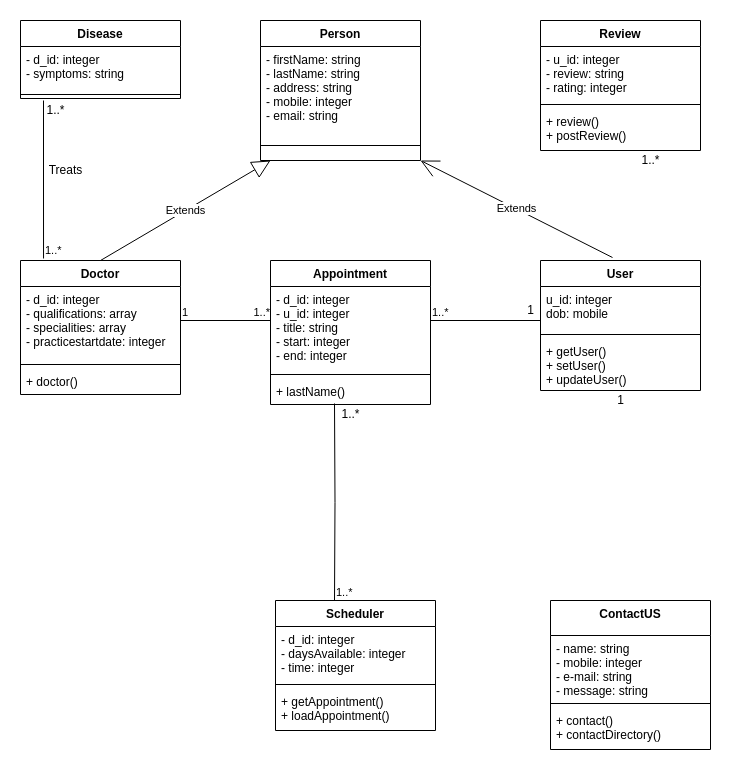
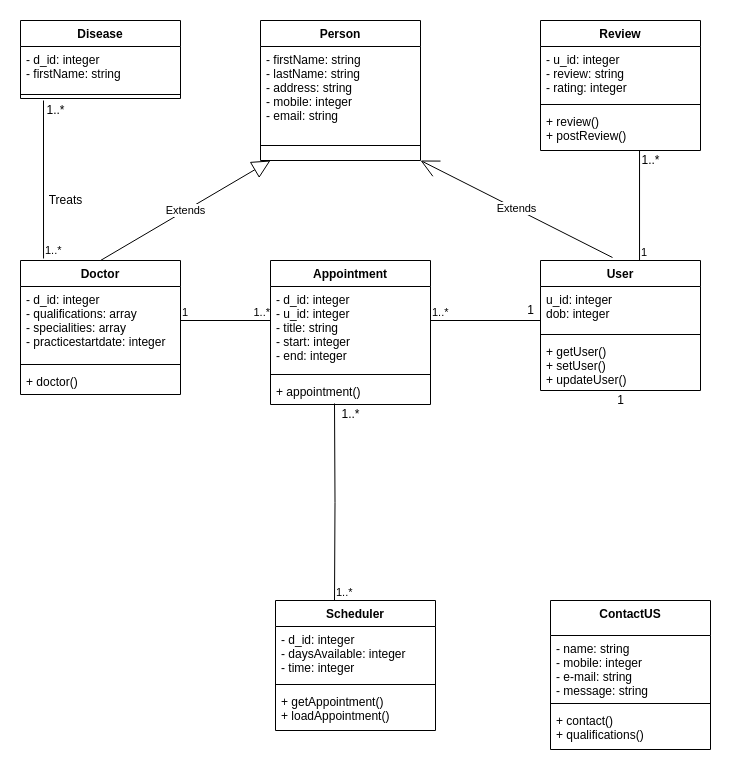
(69, 60) -> (69, 60)
(66, 171) -> (66, 201)
none -> (640, 207)
(583, 300) -> (583, 300)
(313, 392) -> (323, 392)
(591, 721) -> (591, 721)
